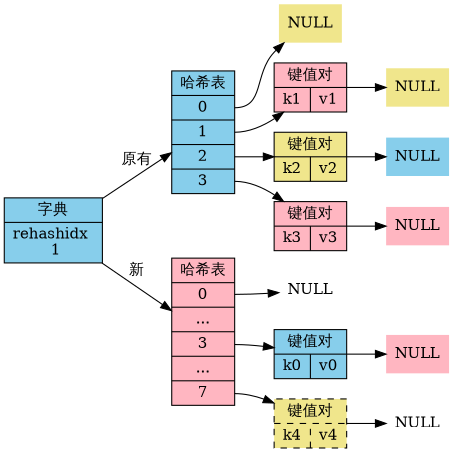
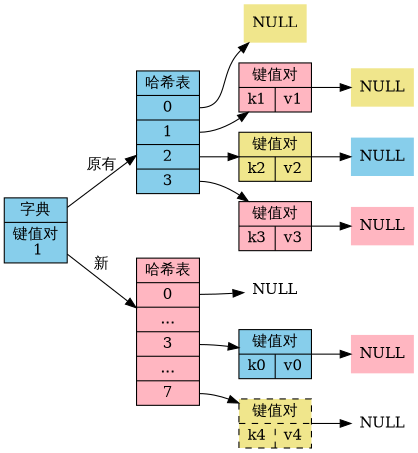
(53, 234) -> (36, 234)
